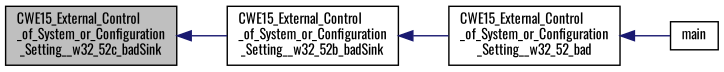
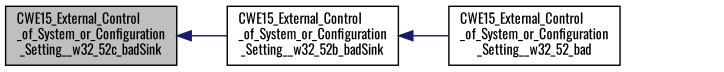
(694, 36) -> none
